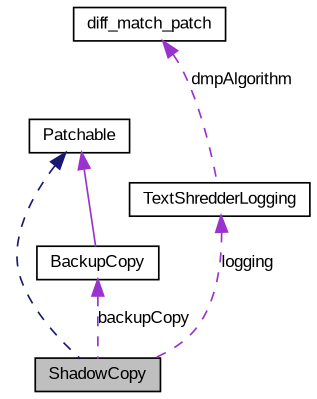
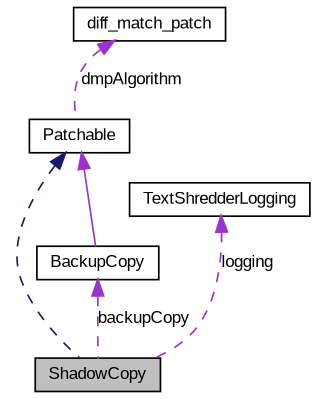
(201, 117) -> (77, 81)
